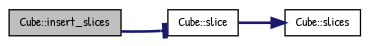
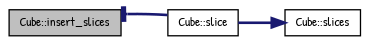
(141, 32) -> (148, 14)
